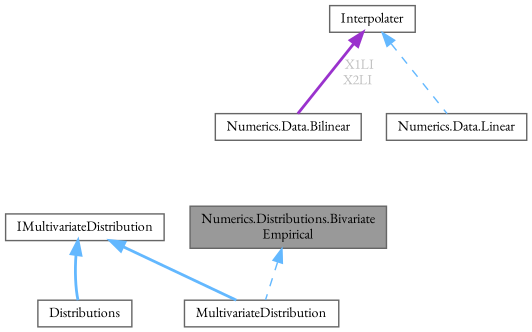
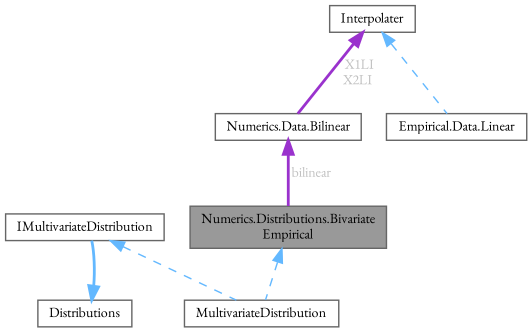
(457, 127) -> (457, 127)
none -> (288, 180)
(180, 273) -> (180, 273)
(76, 278) -> (94, 263)
